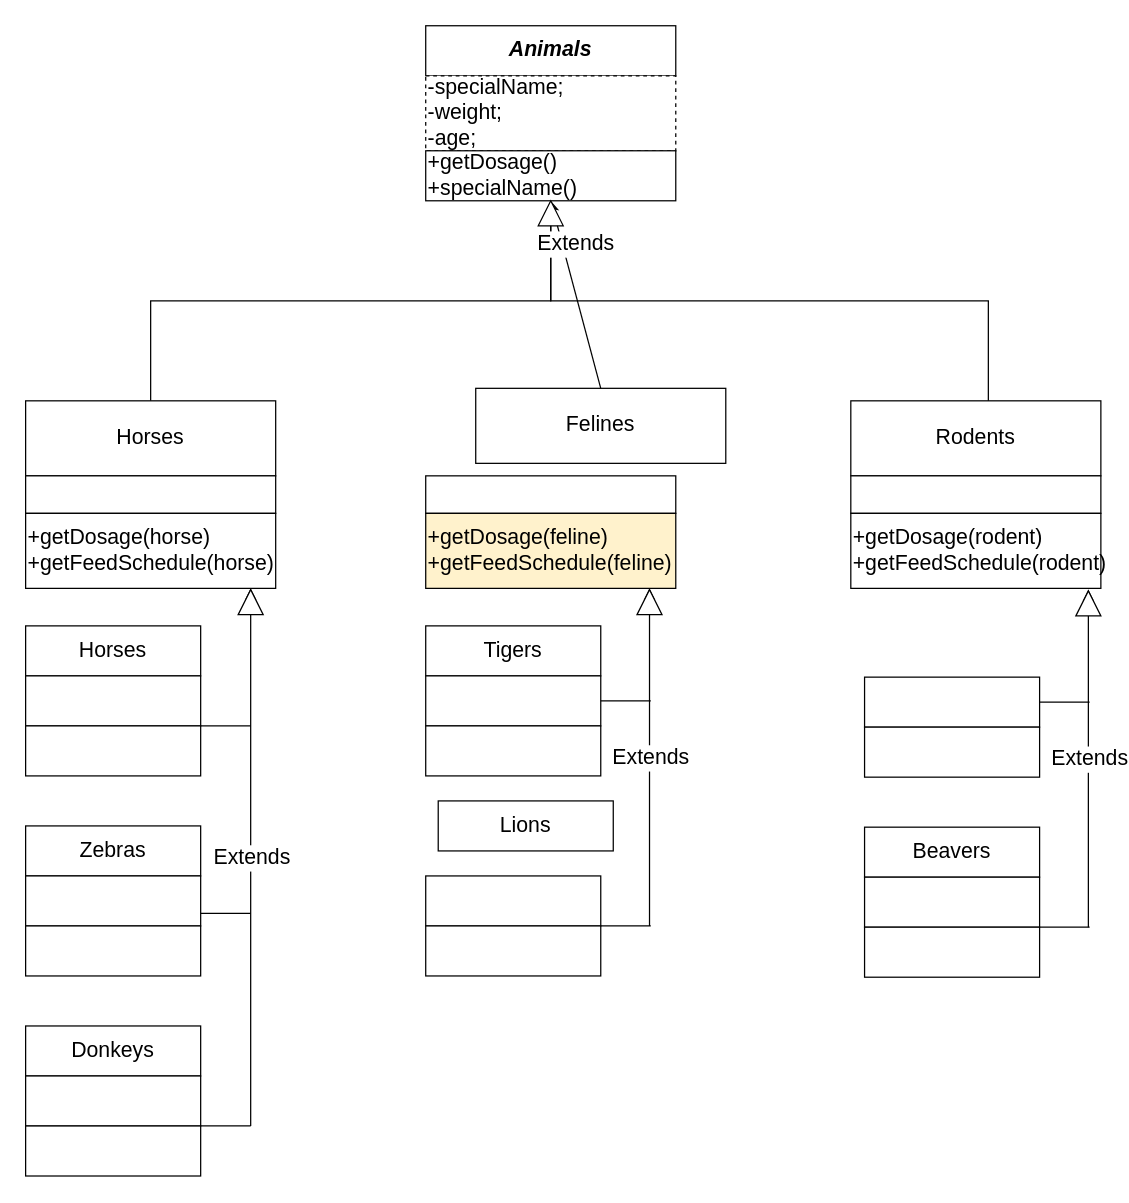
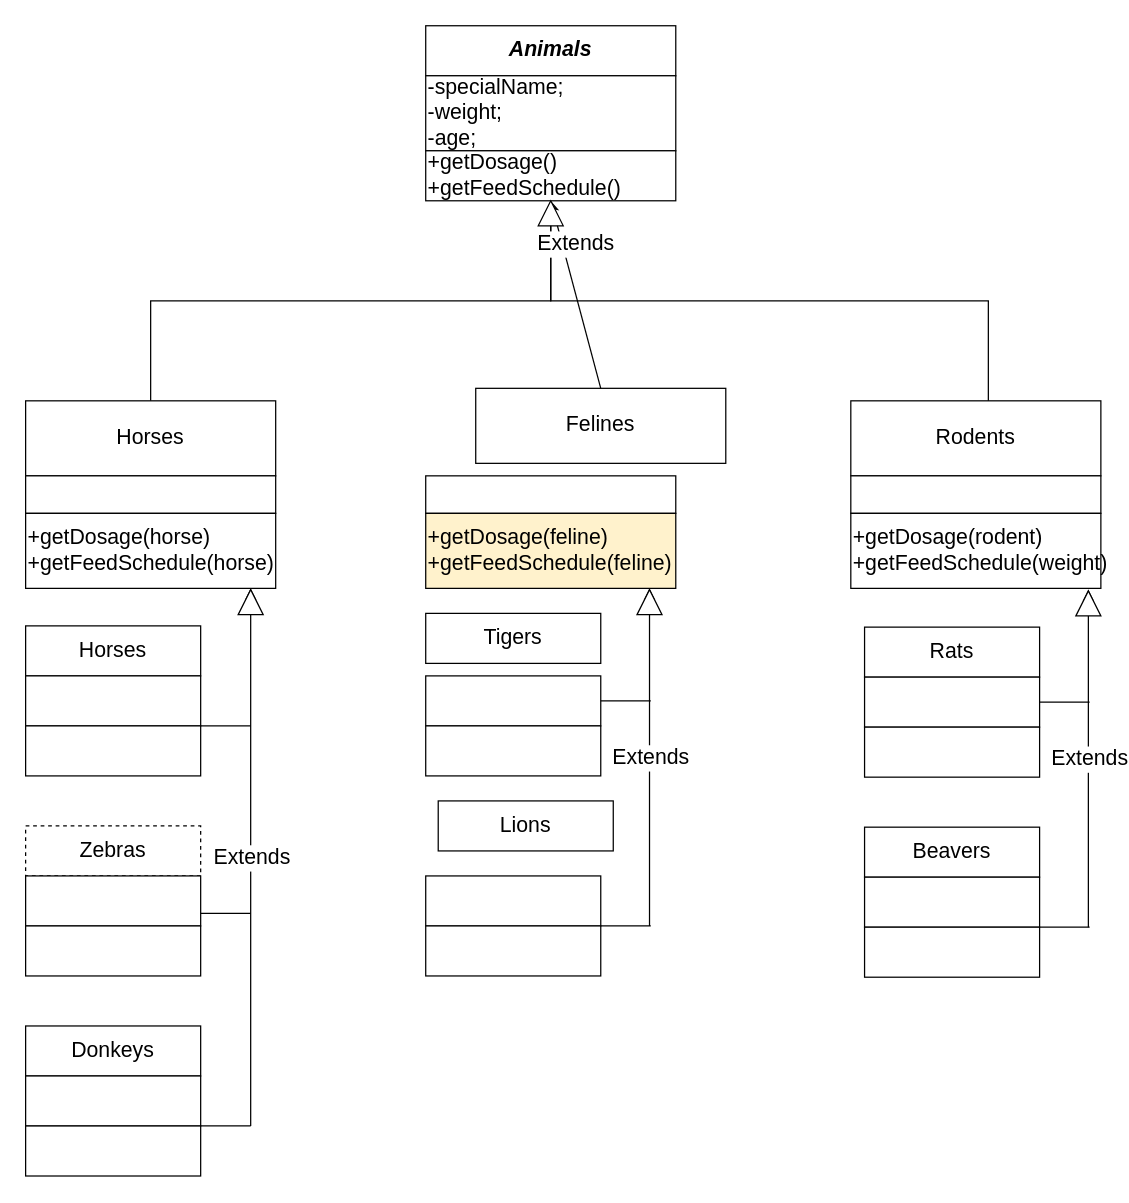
(551, 113) -> (551, 113)
(506, 176) -> (532, 176)
(977, 551) -> (977, 551)
(513, 651) -> (513, 638)
none -> (952, 652)
(113, 851) -> (113, 851)
